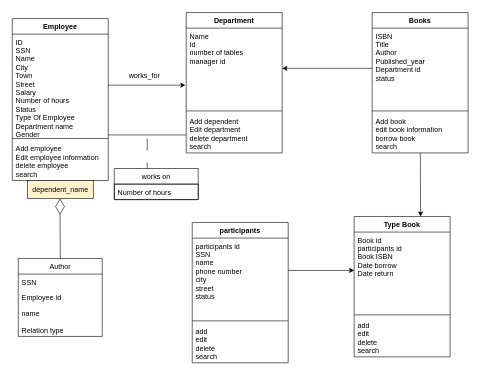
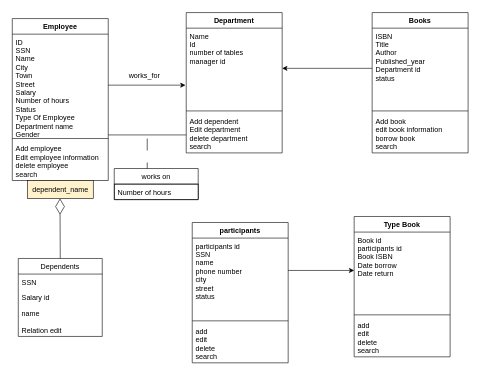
(421, 183) -> none
(60, 266) -> (60, 266)
(41, 298) -> (37, 298)
(30, 313) -> (30, 313)
